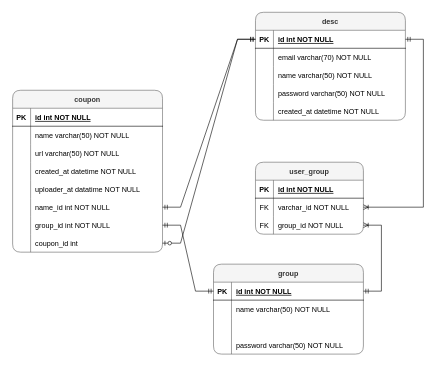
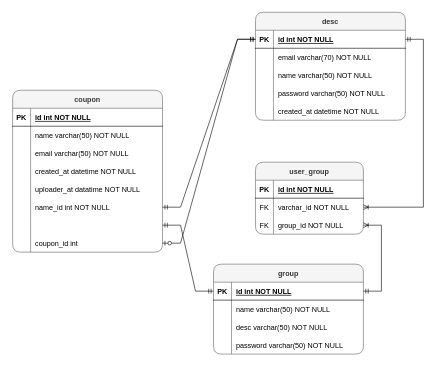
(79, 154) -> (83, 154)
(96, 225) -> none
none -> (297, 327)
